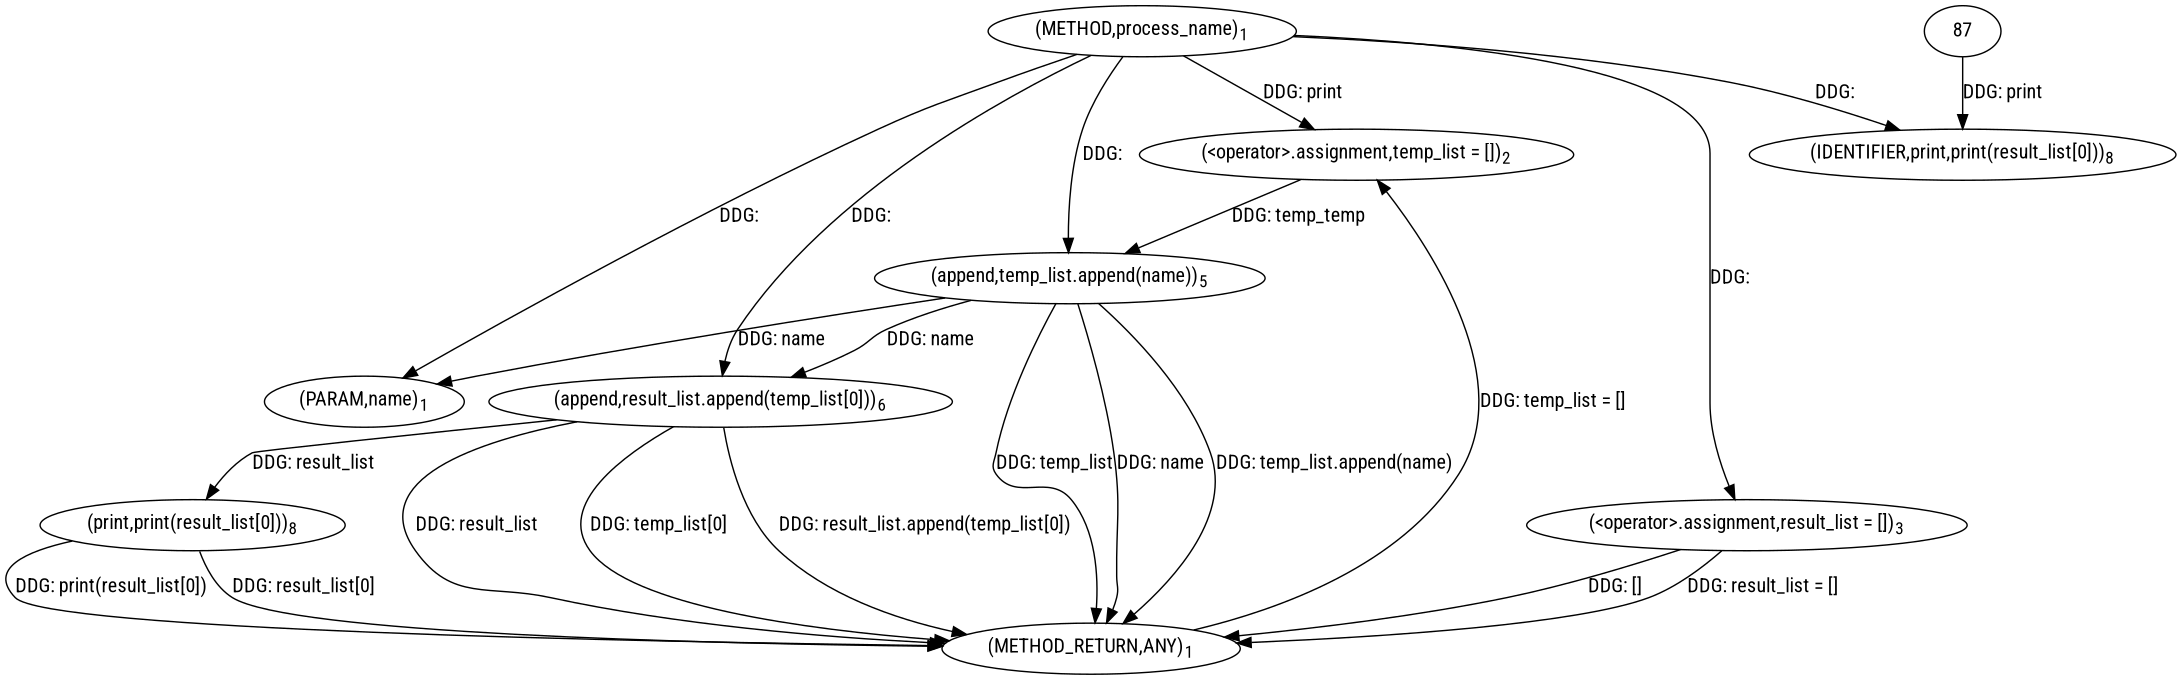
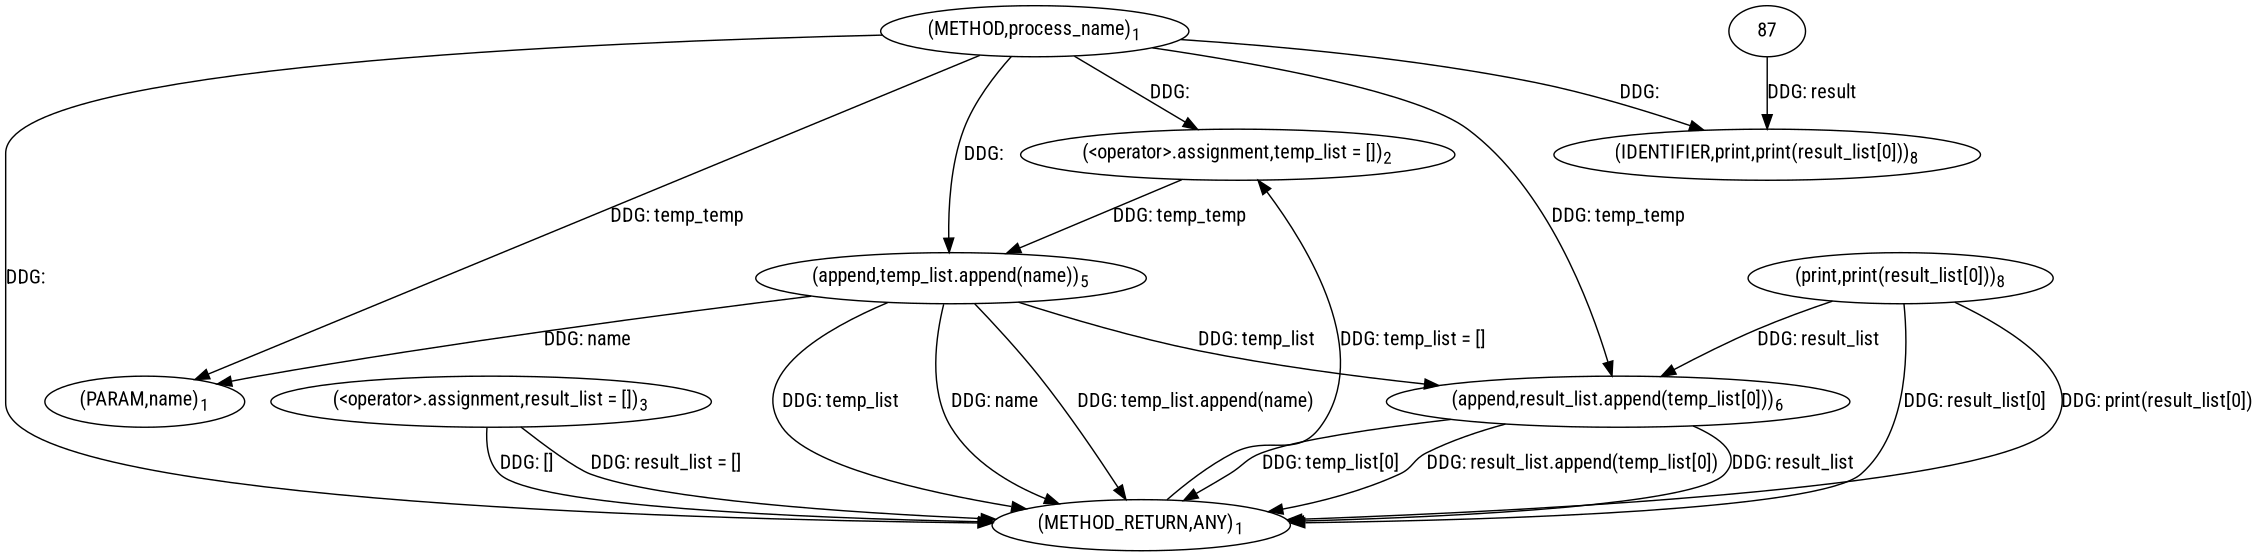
(1303, 93) -> (1172, 93)
(2003, 93) -> (1813, 93)
(1678, 107) -> (6, 326)
(741, 216) -> (677, 216)
(873, 216) -> (1618, 216)
(931, 340) -> (1257, 340)
(379, 438) -> (1752, 332)
